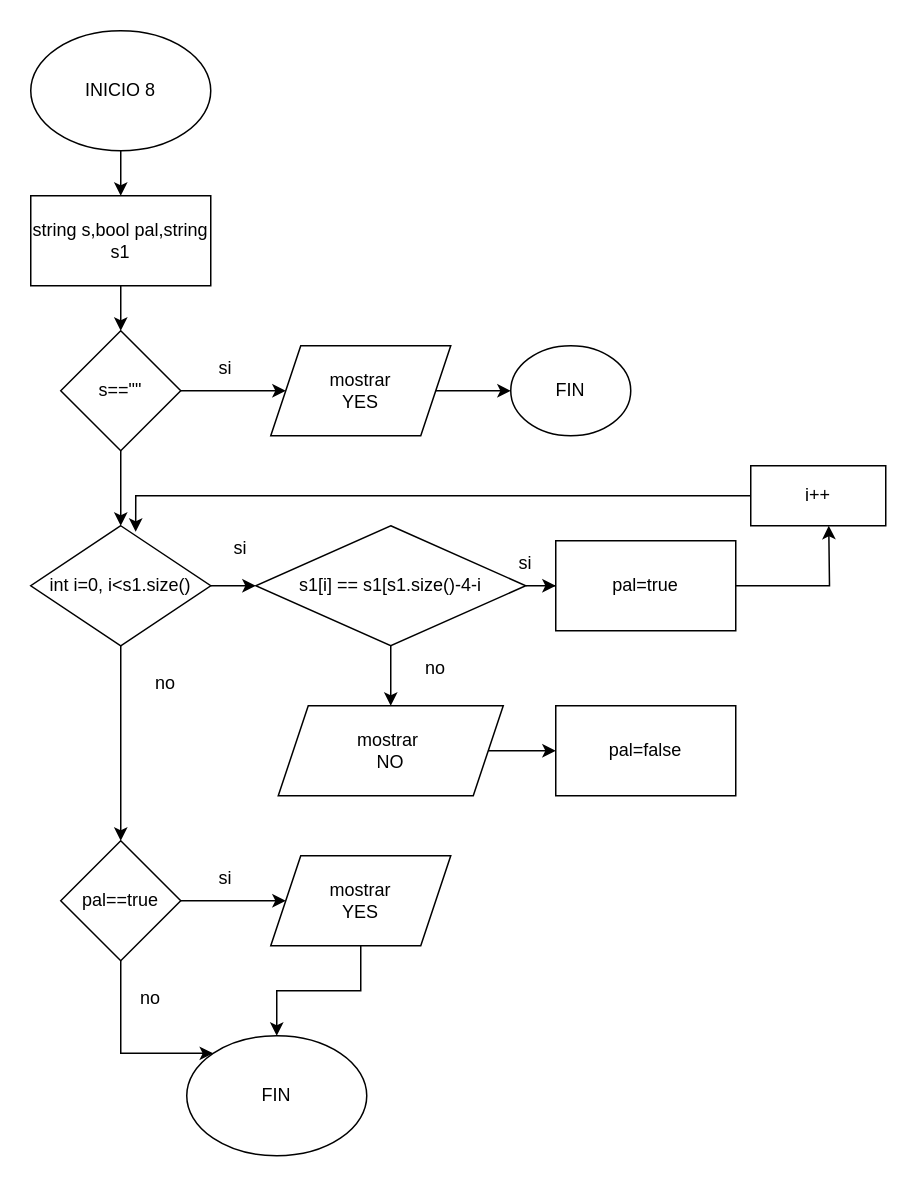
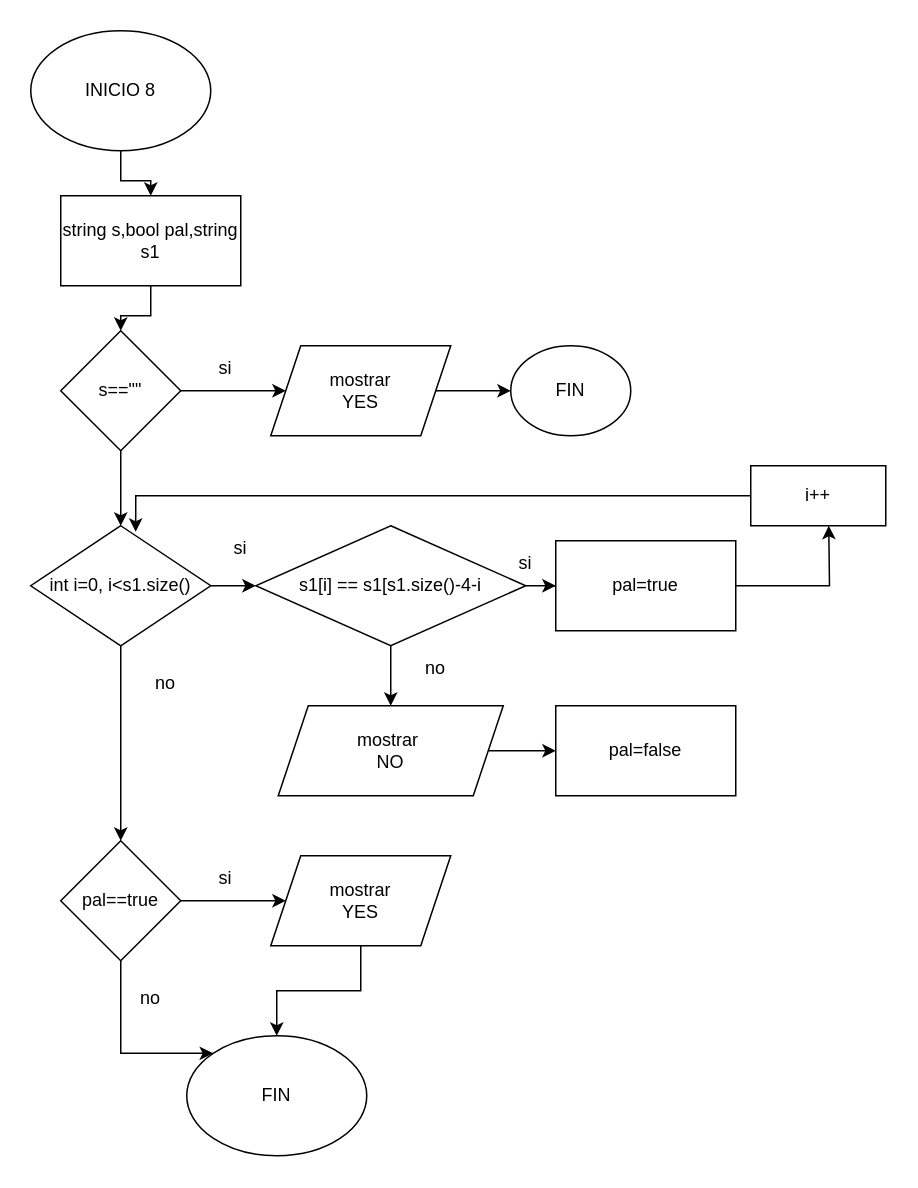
(121, 241) -> (151, 241)
